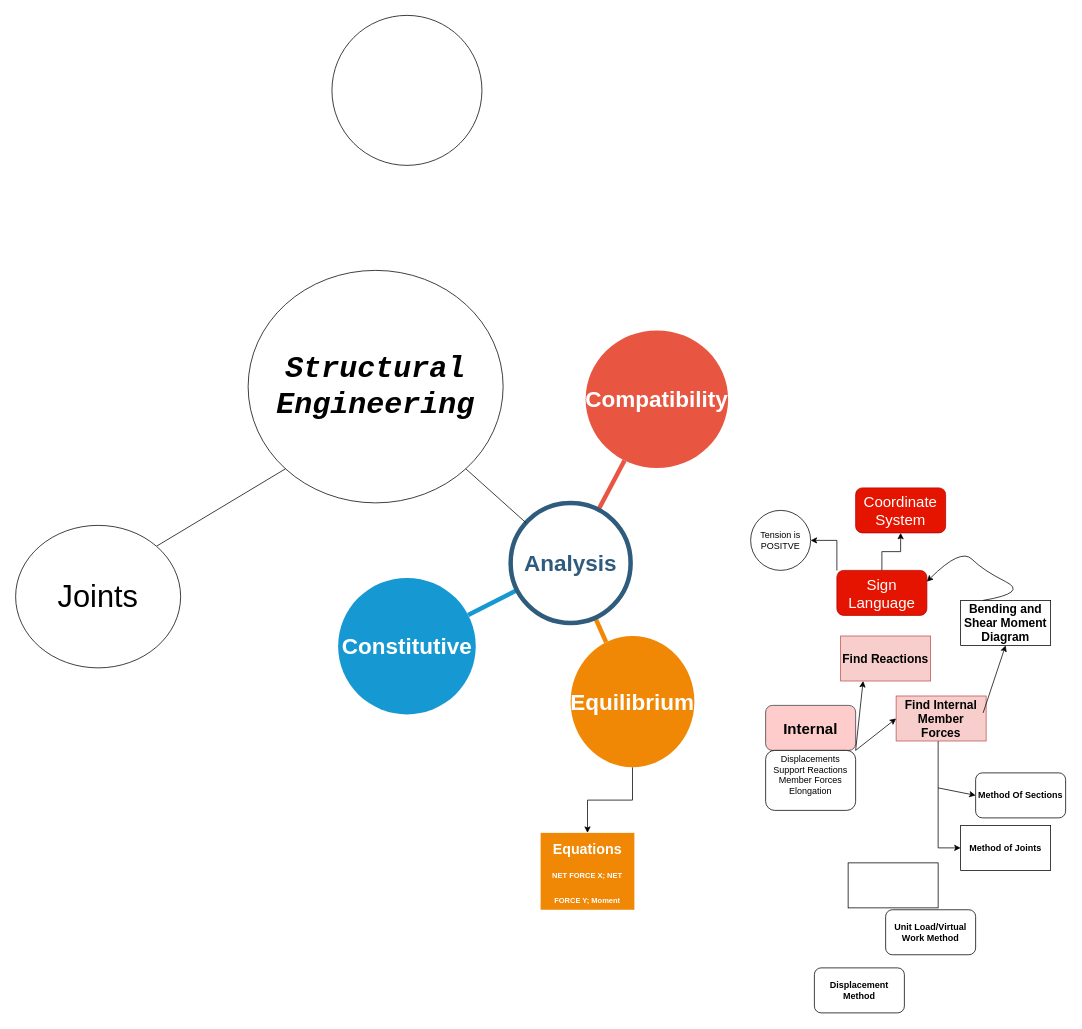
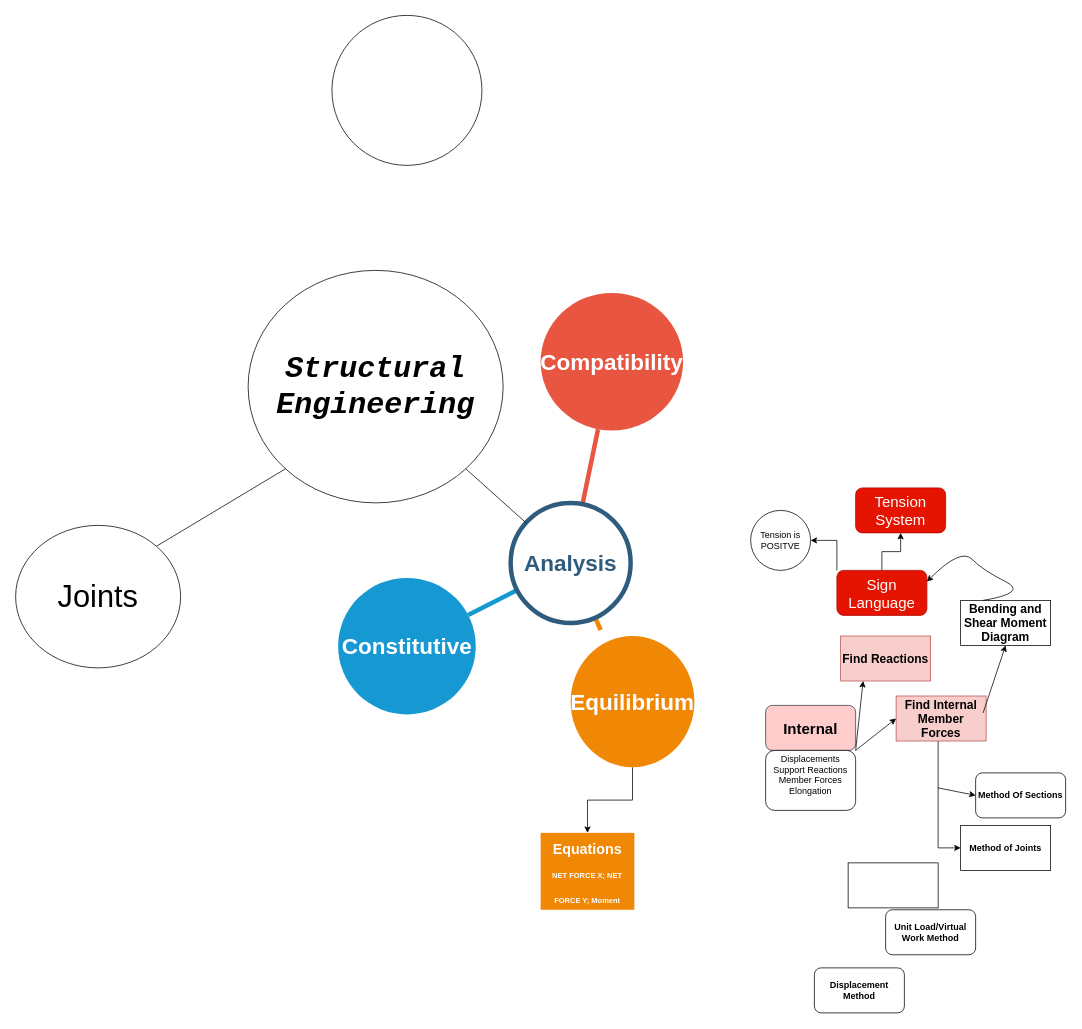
(657, 399) -> (612, 362)
(900, 510) -> (900, 510)
(603, 635) -> (603, 635)
